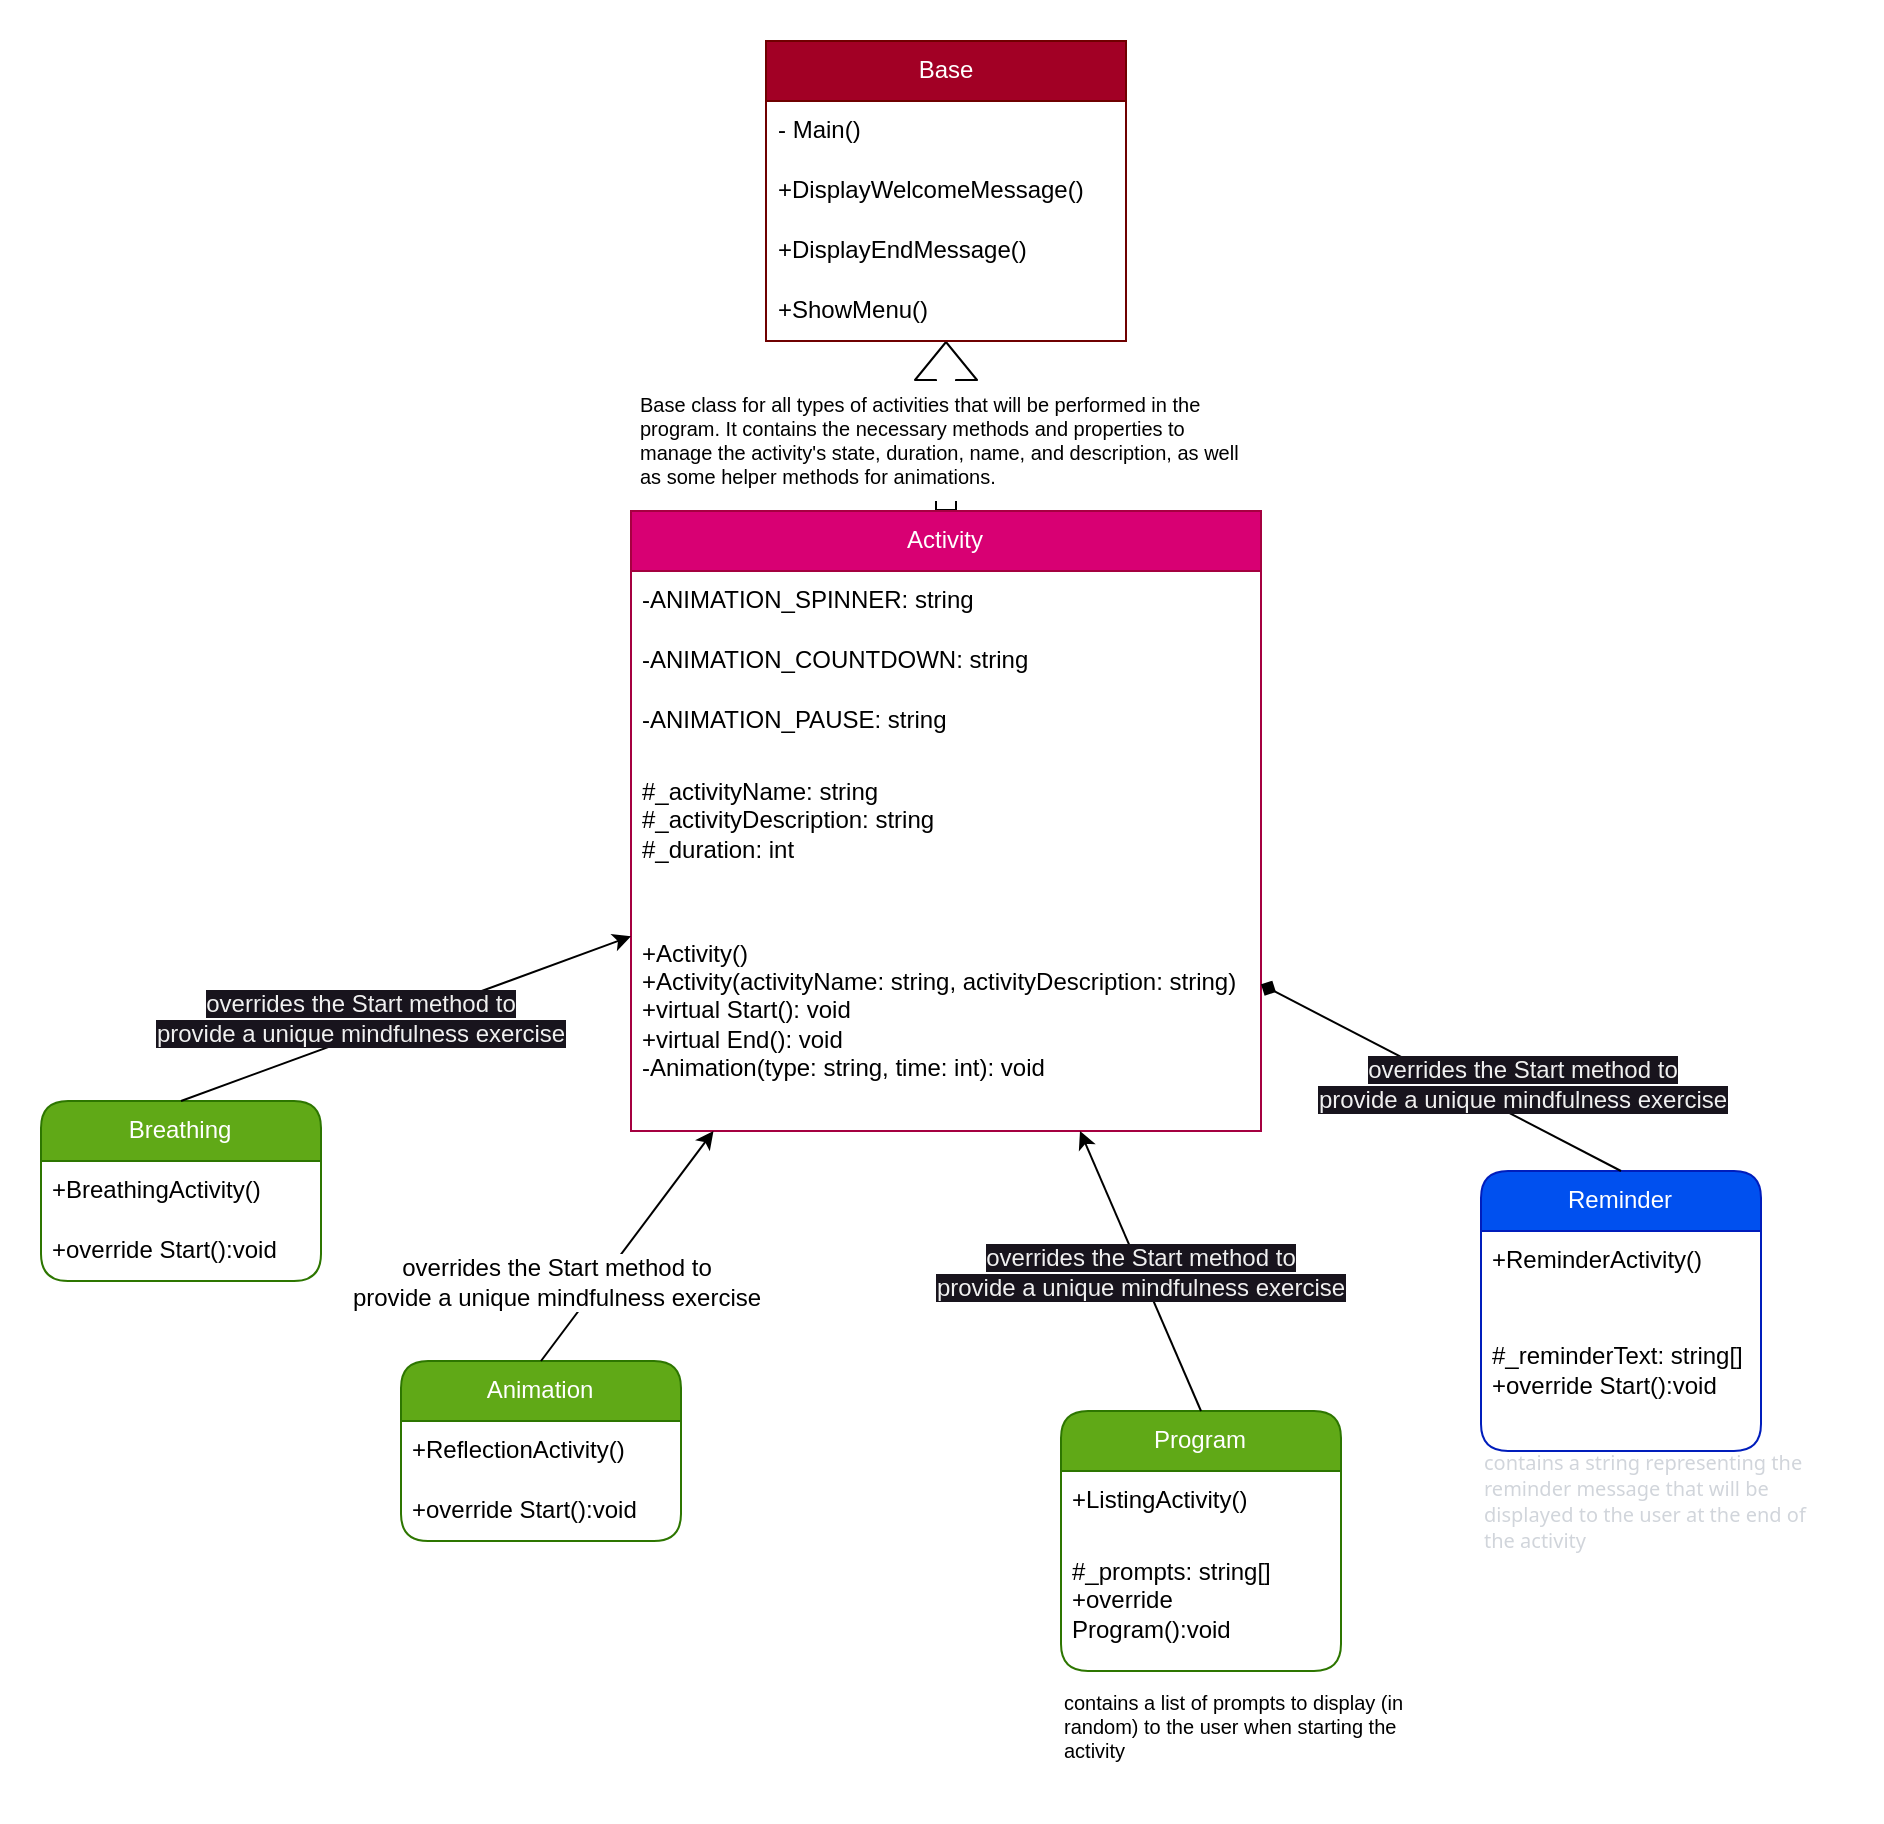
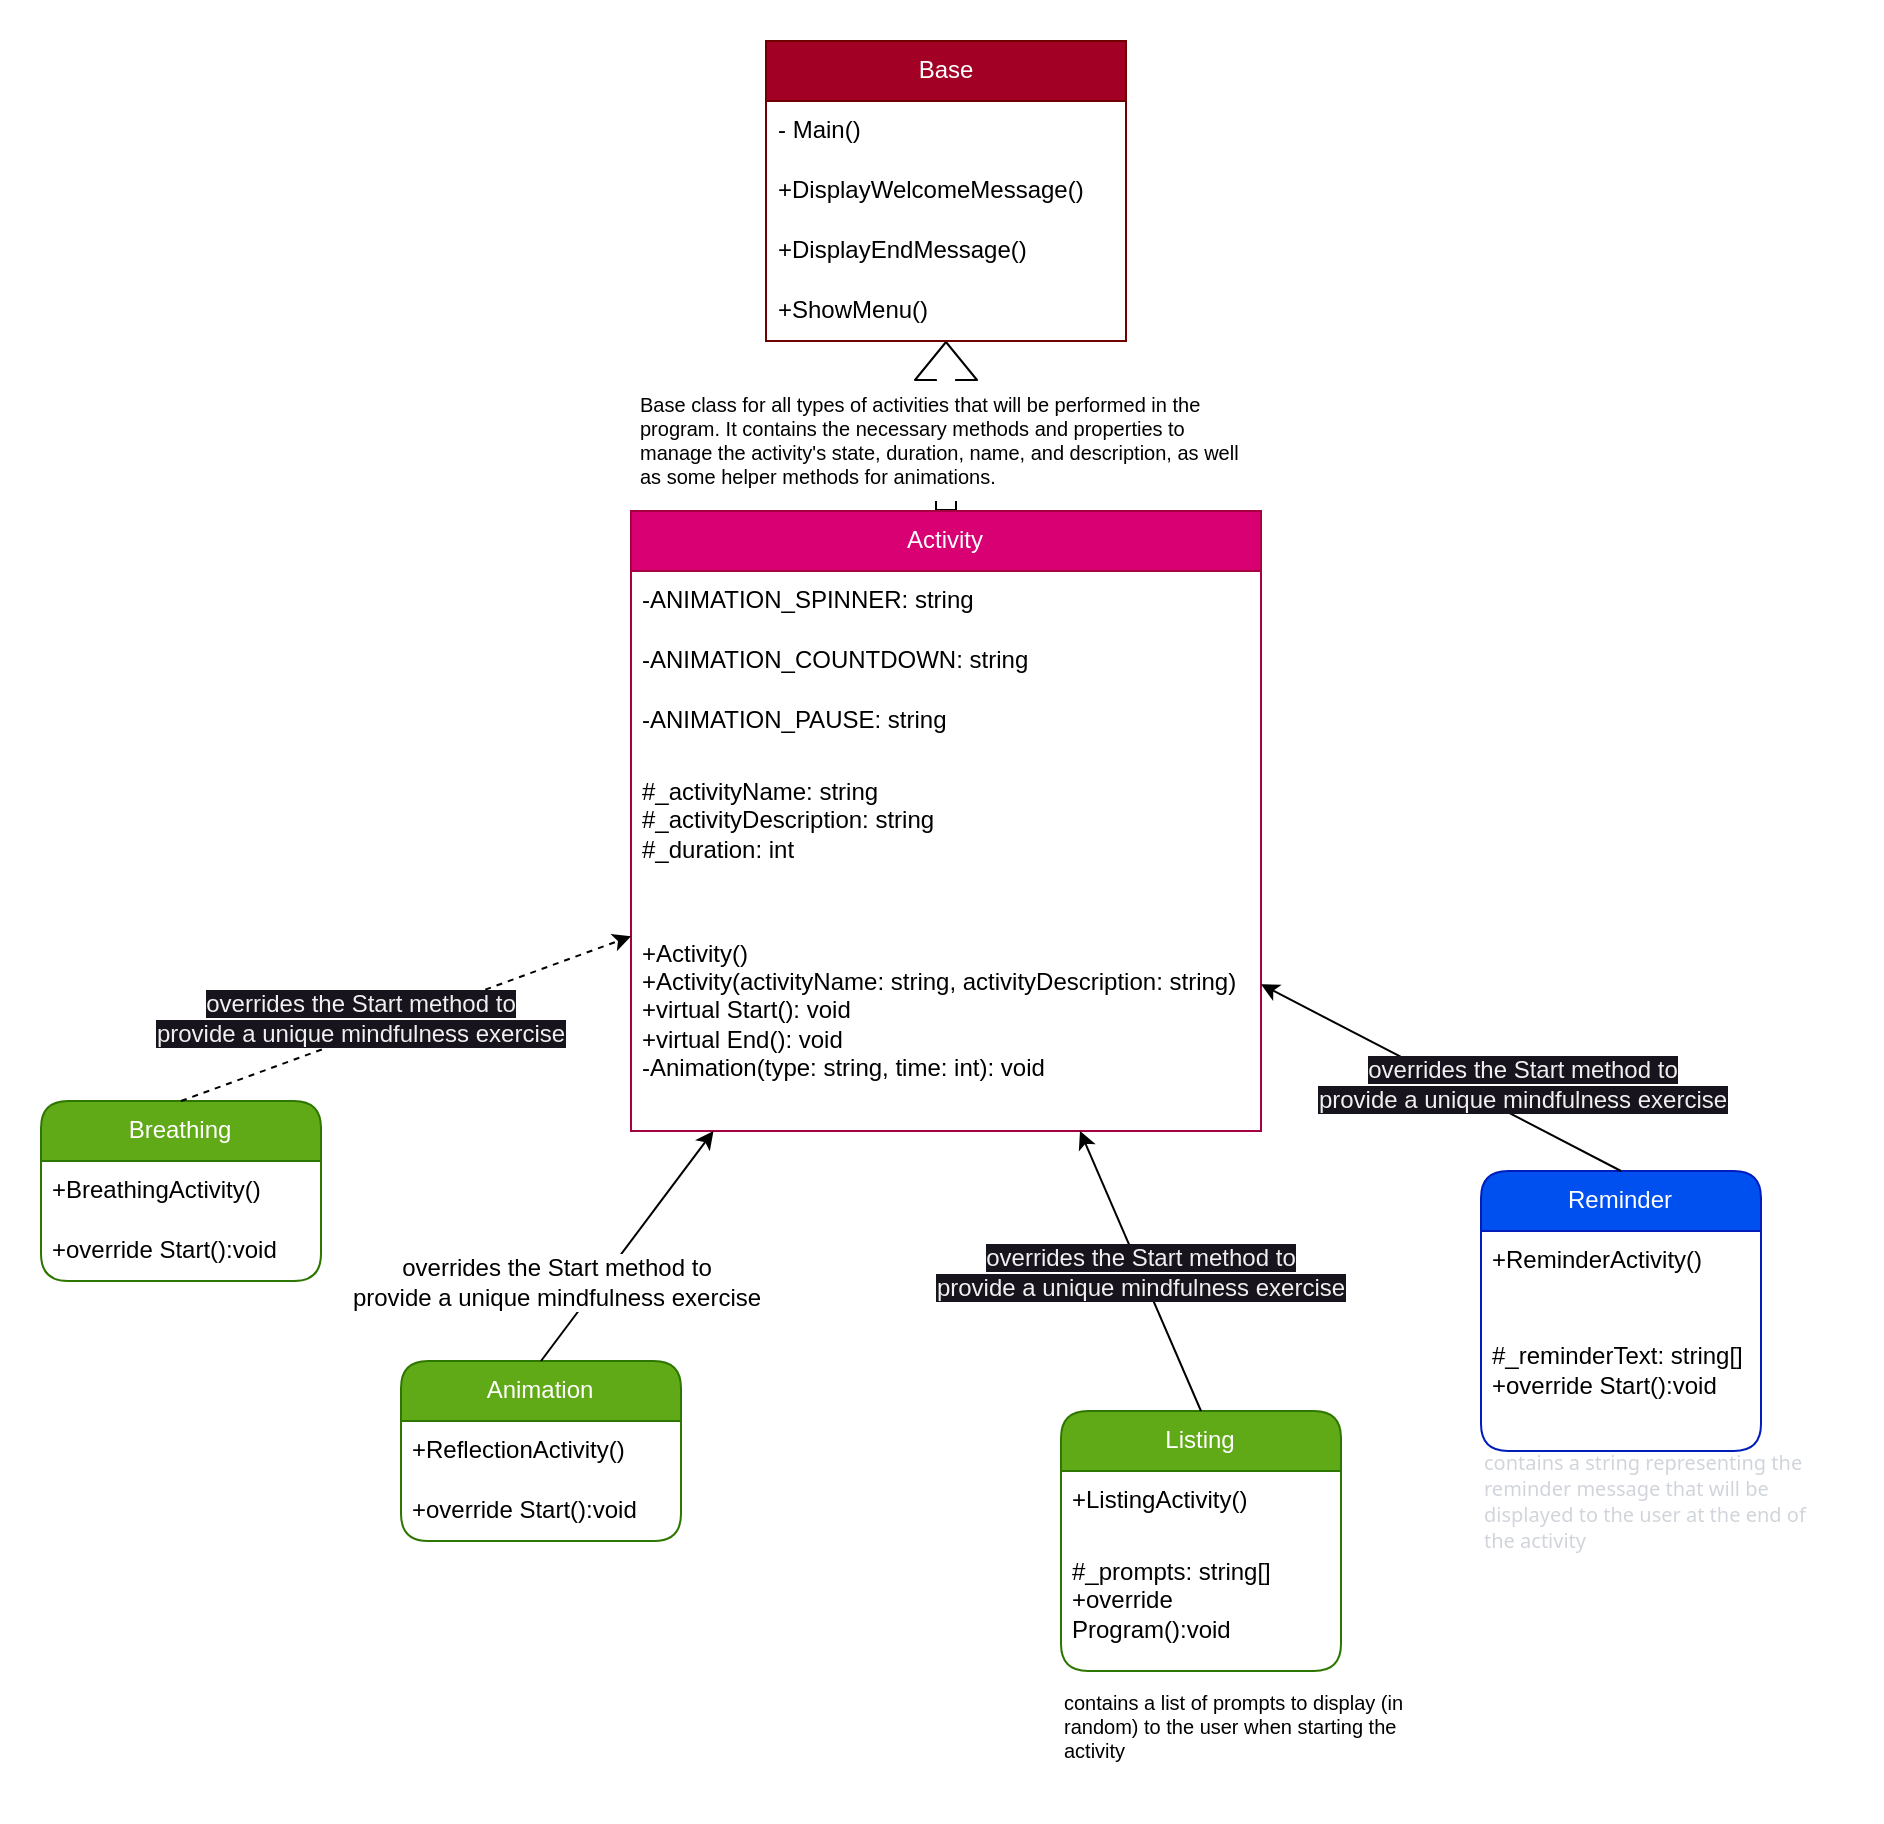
(1276, 992) -> (1274, 991)
(255, 1074) -> (255, 1074)
(1201, 1441) -> (1201, 1441)
